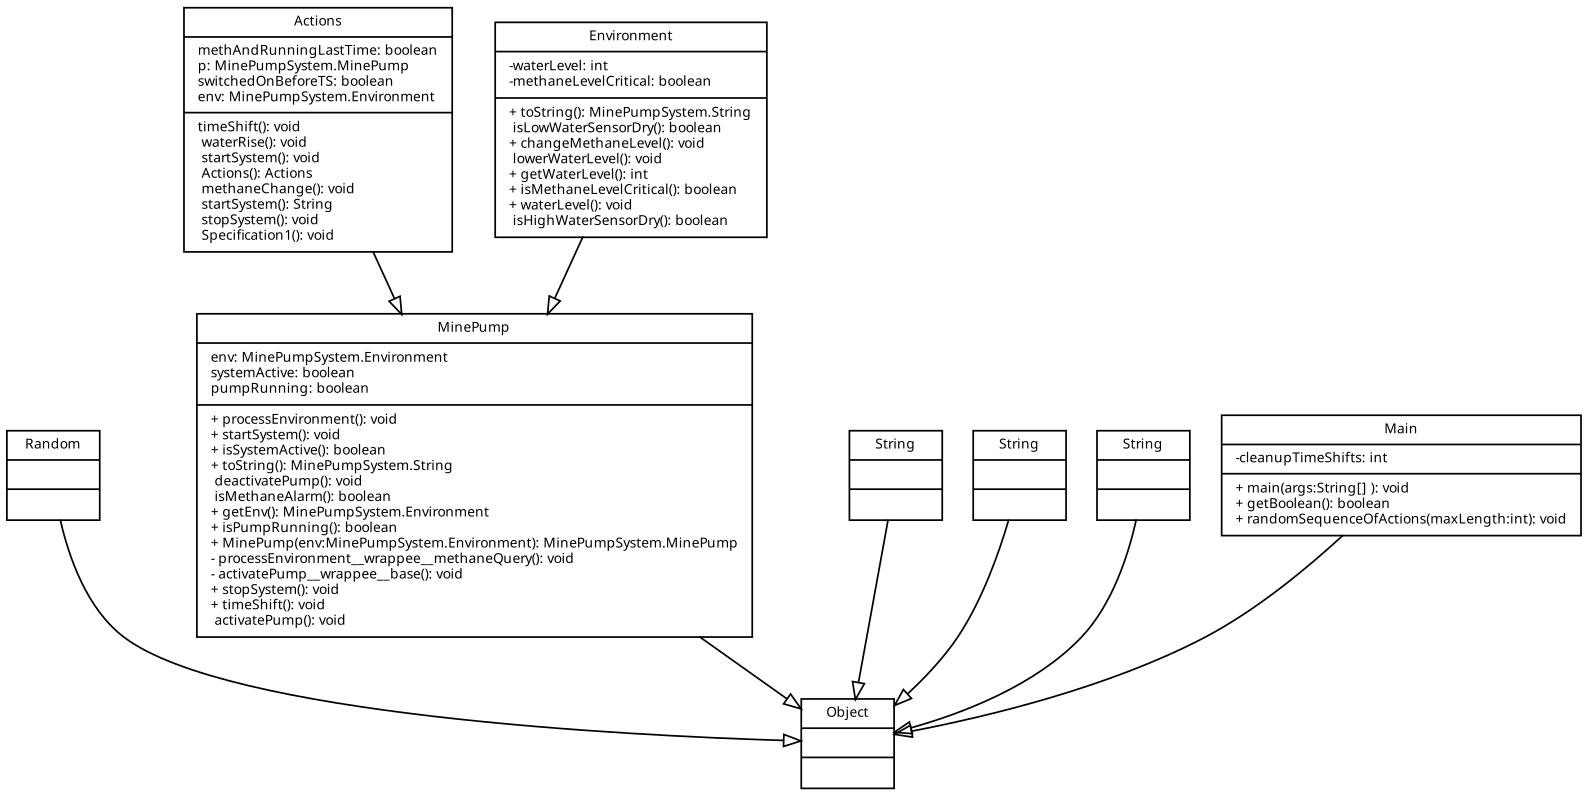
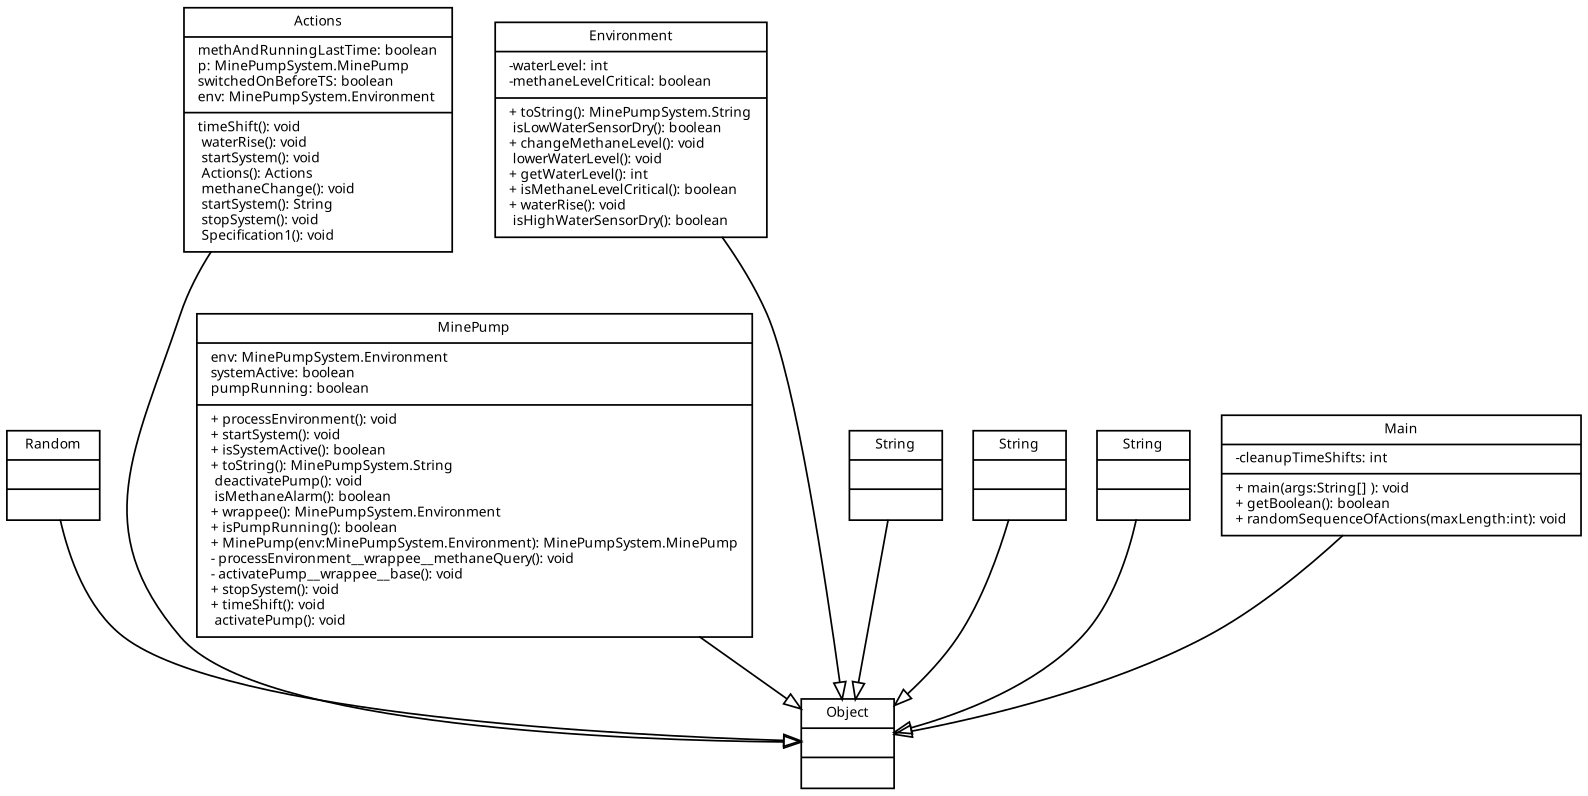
(572, 205) -> (568, 205)
(569, 267) -> (803, 453)
(384, 275) -> (201, 652)
(351, 512) -> (356, 512)
